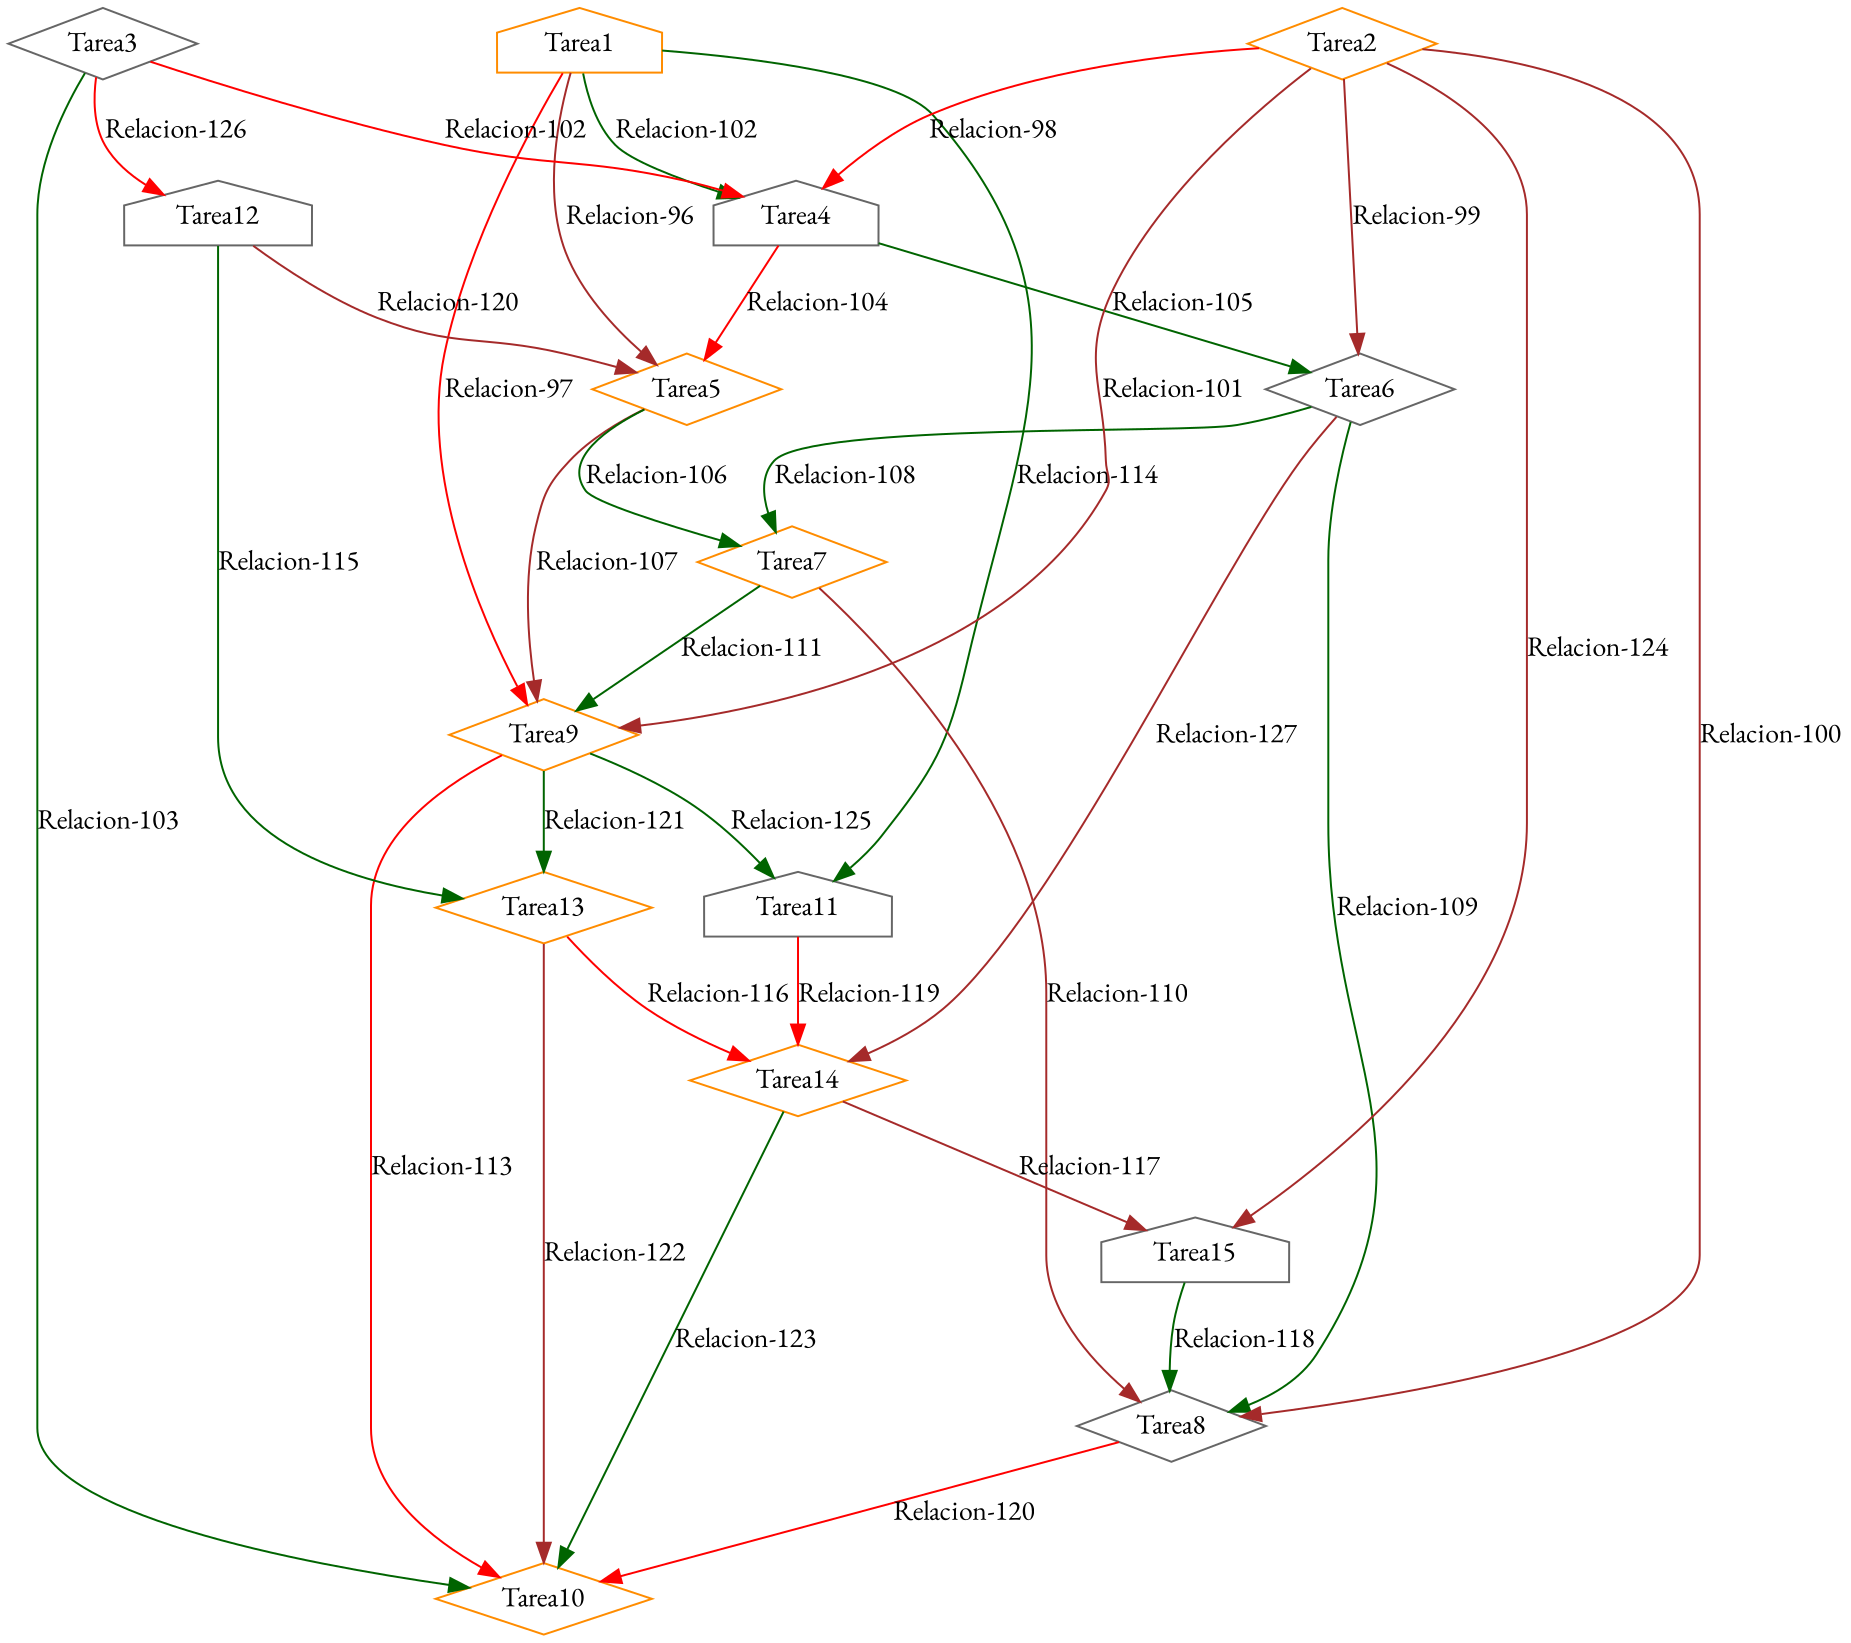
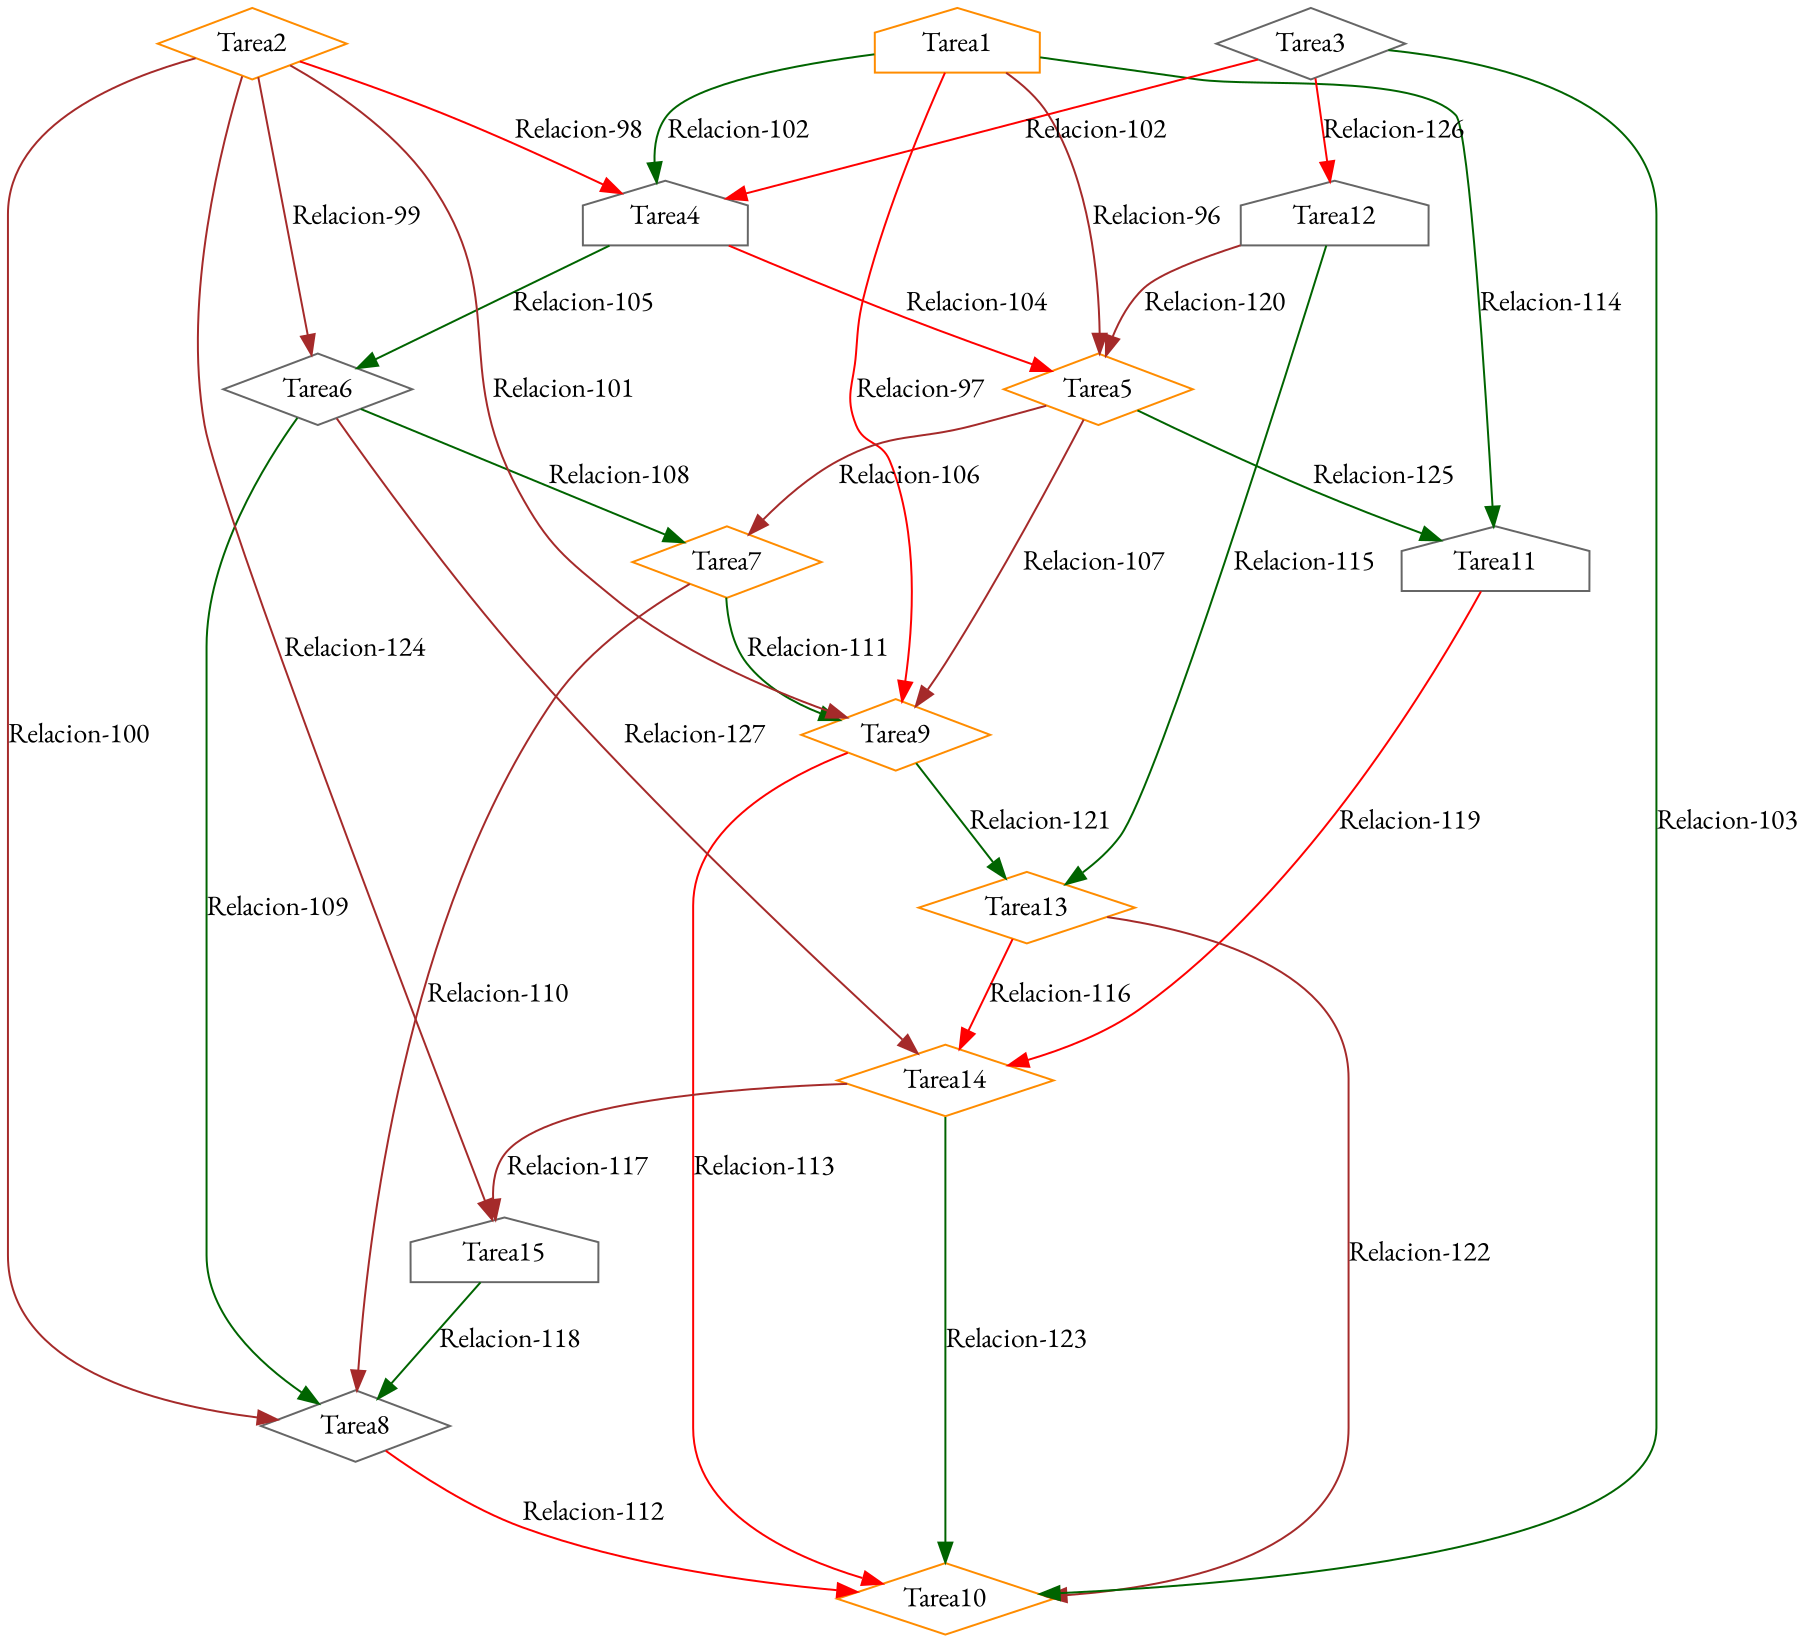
(599, 499) -> (894, 440)
(682, 798) -> (1278, 476)
(965, 1512) -> (594, 1512)
